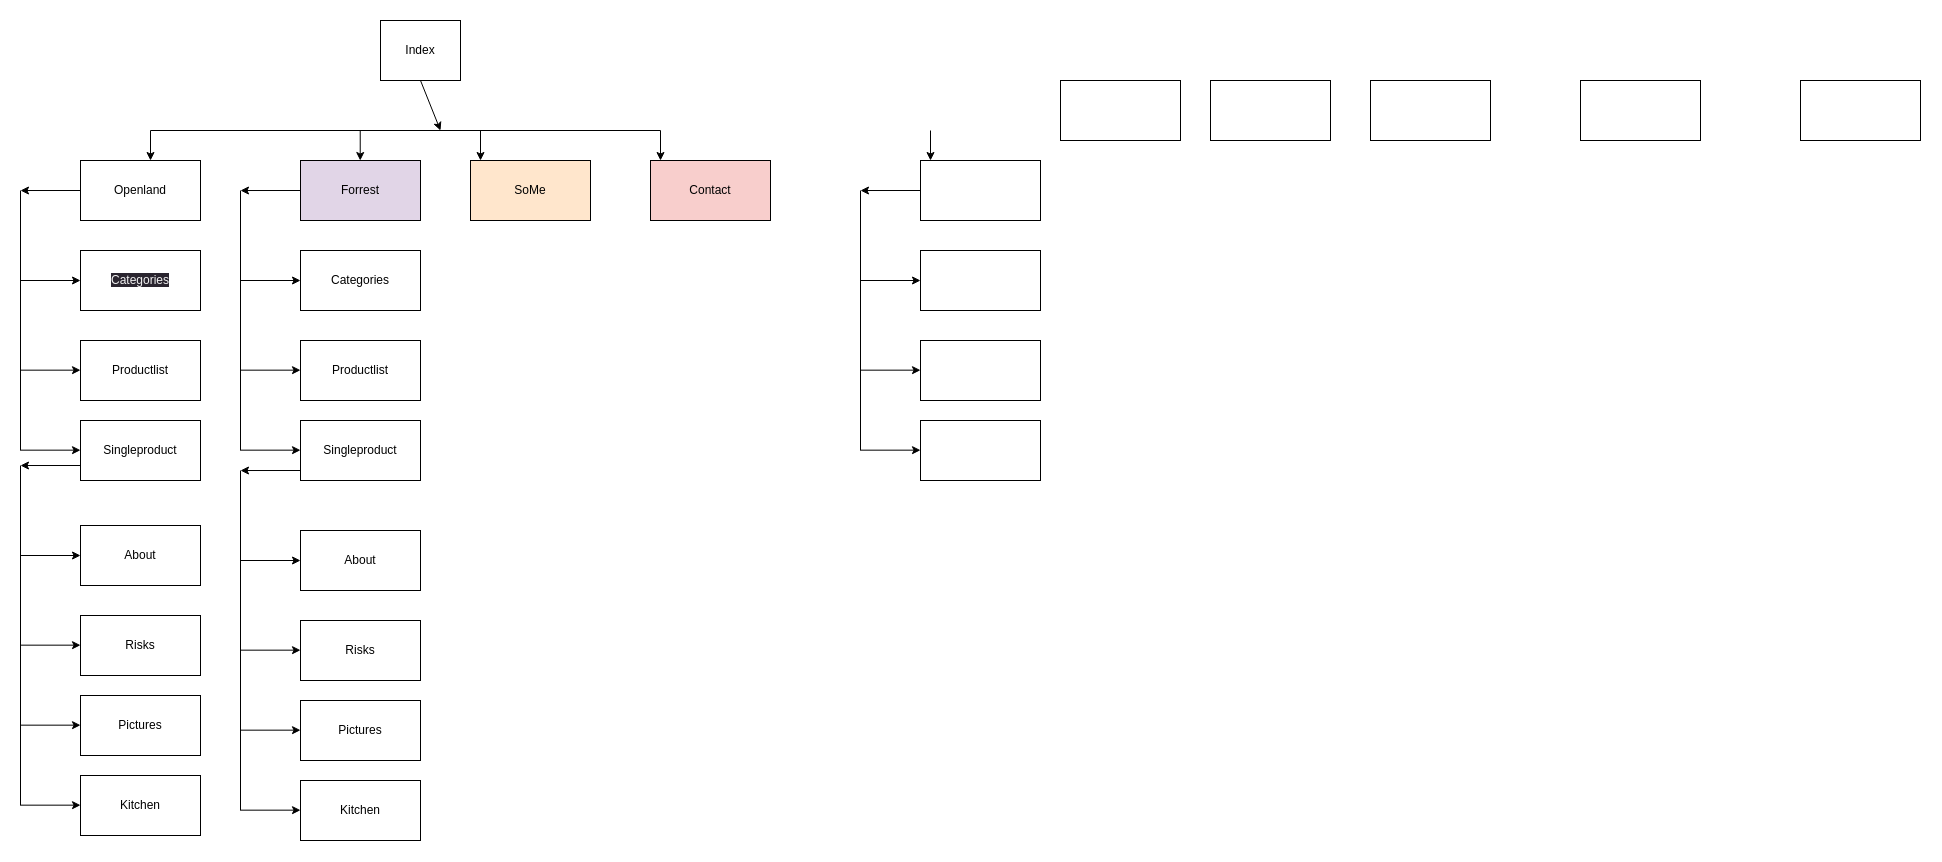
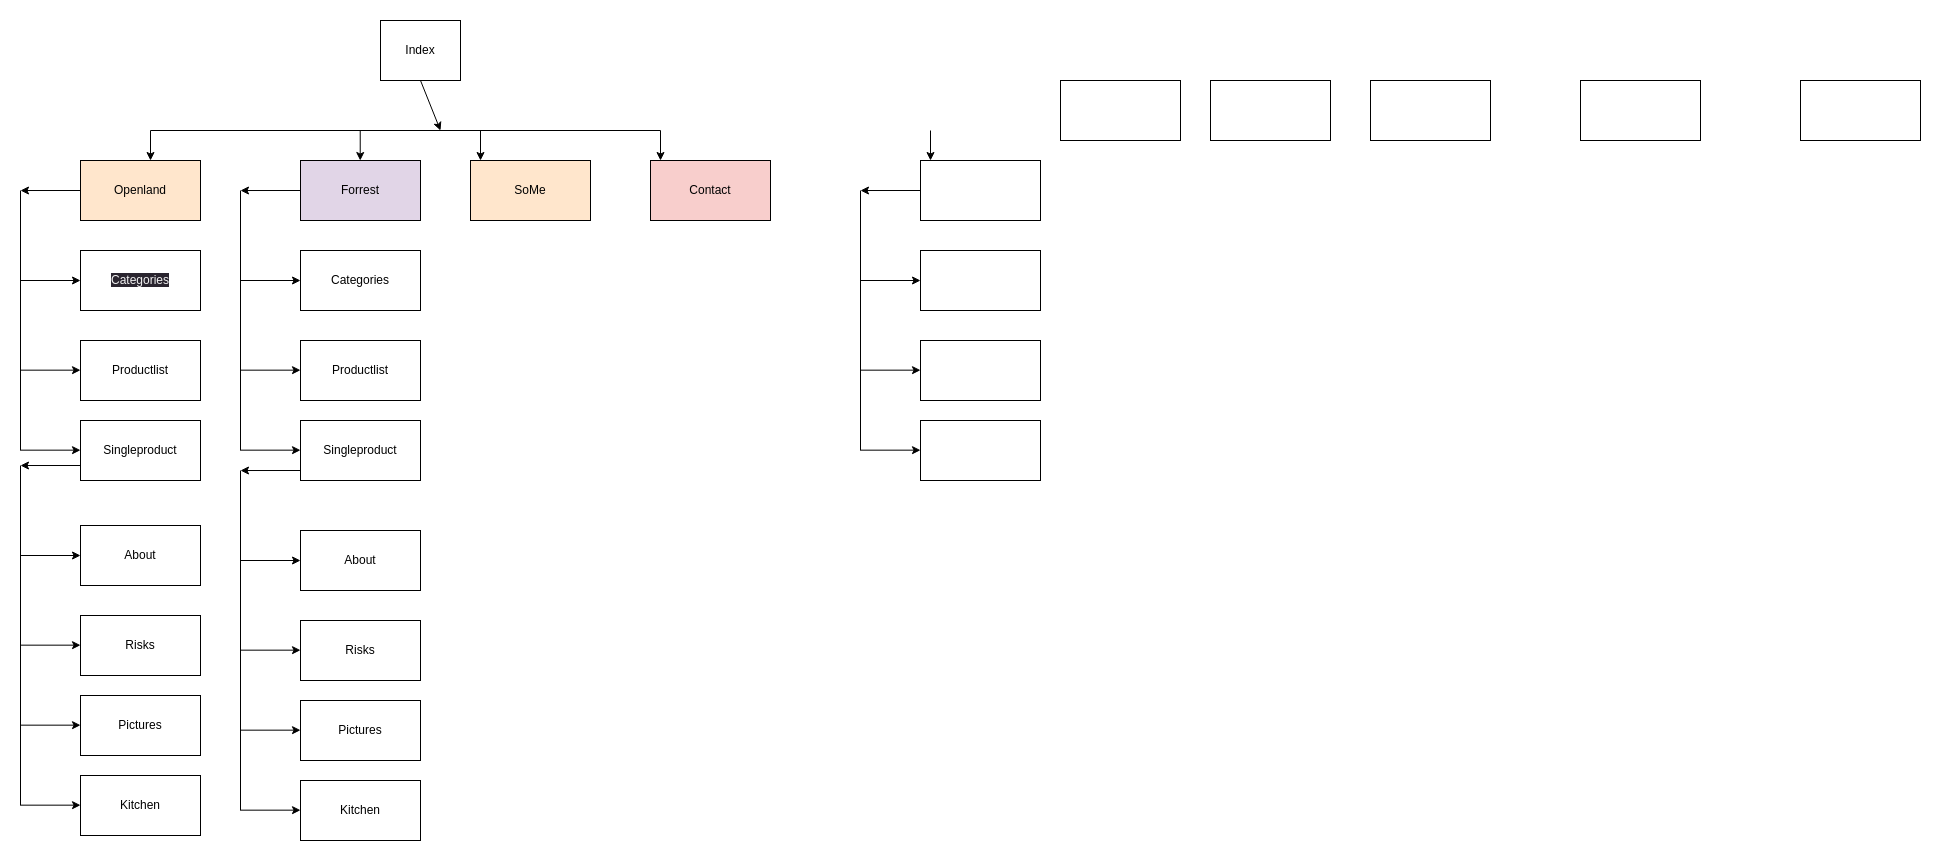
(141, 191) -> (141, 191)
